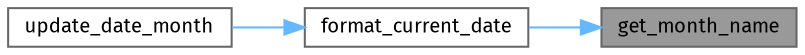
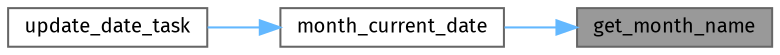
(120, 27) -> (108, 27)
(417, 27) -> (392, 27)
